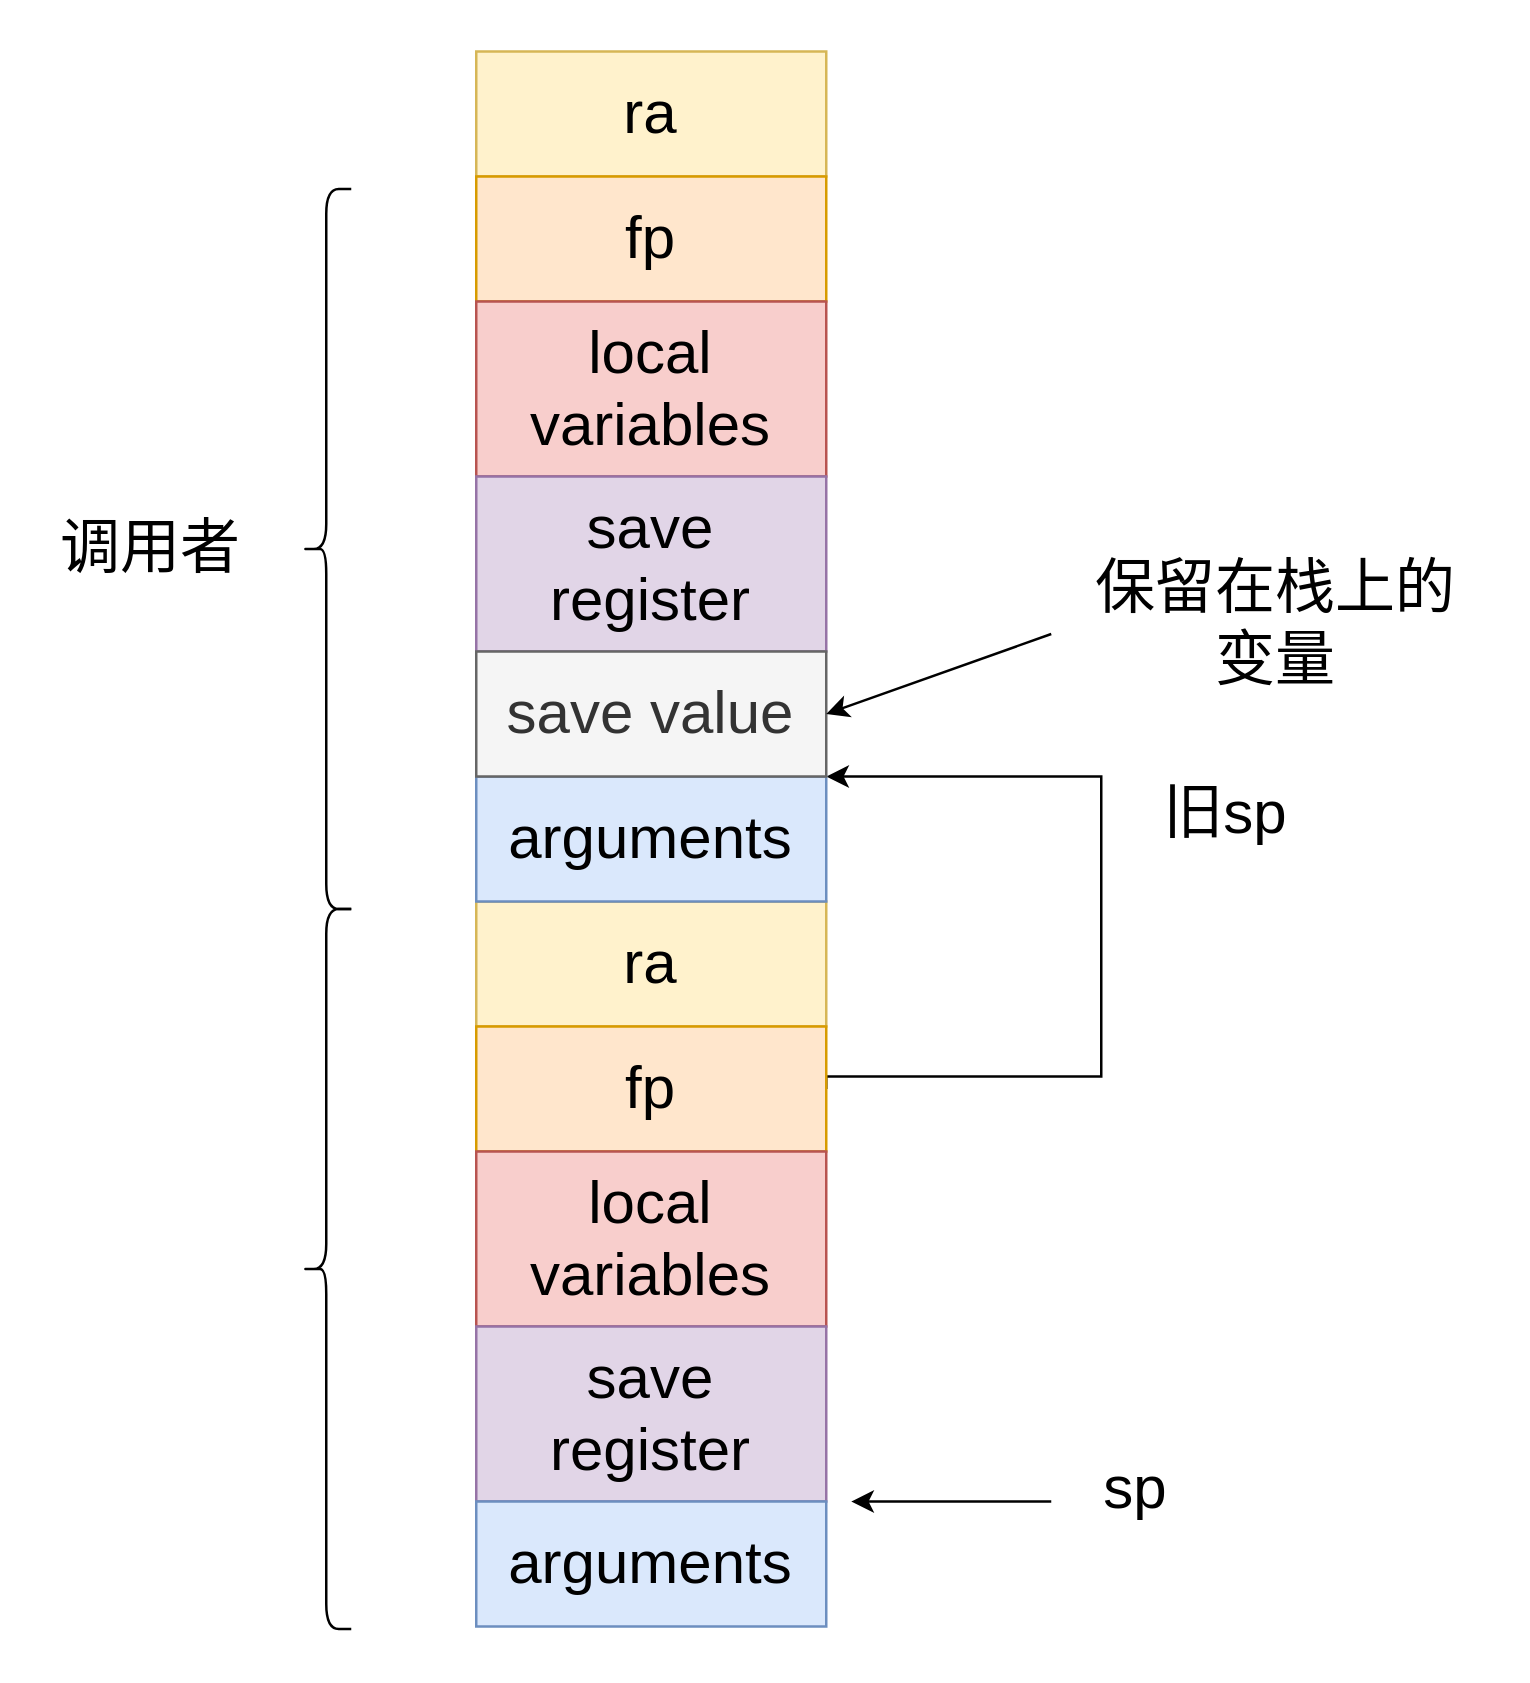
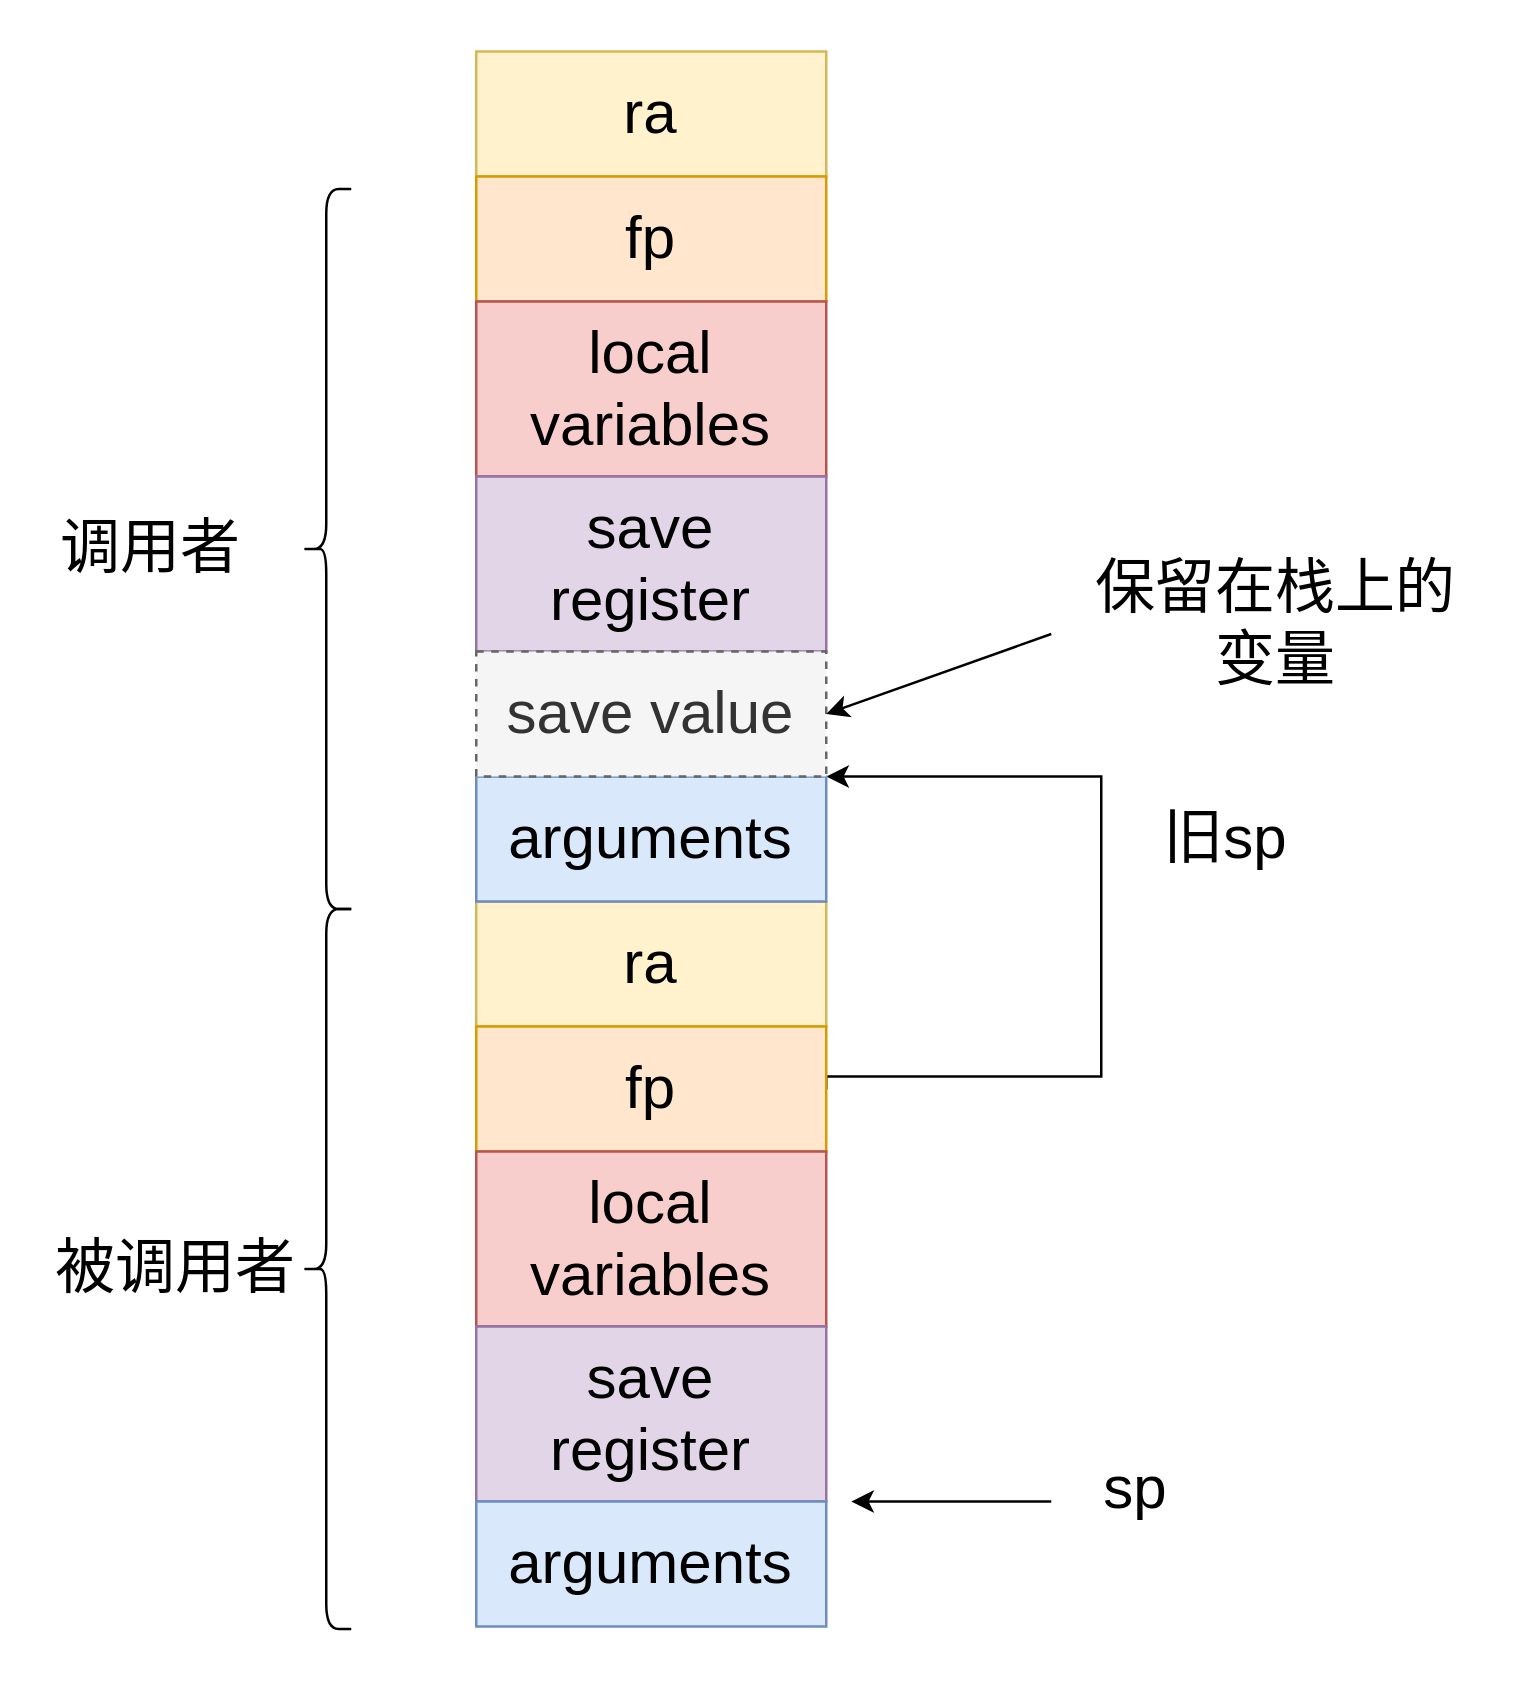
(651, 714) -> (651, 714)
(1226, 814) -> (1226, 839)
none -> (176, 1269)
